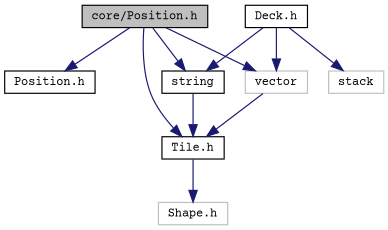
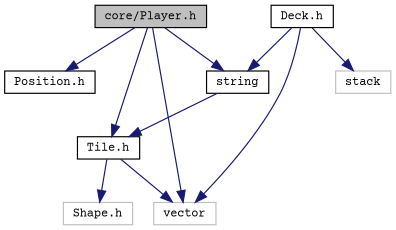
(145, 16) -> (151, 16)
(240, 111) -> (142, 177)
